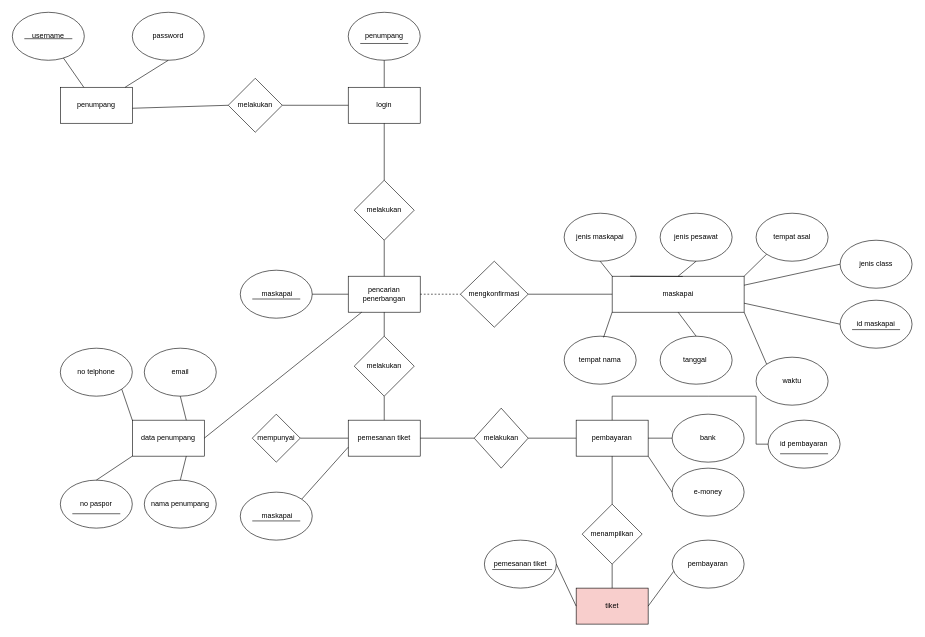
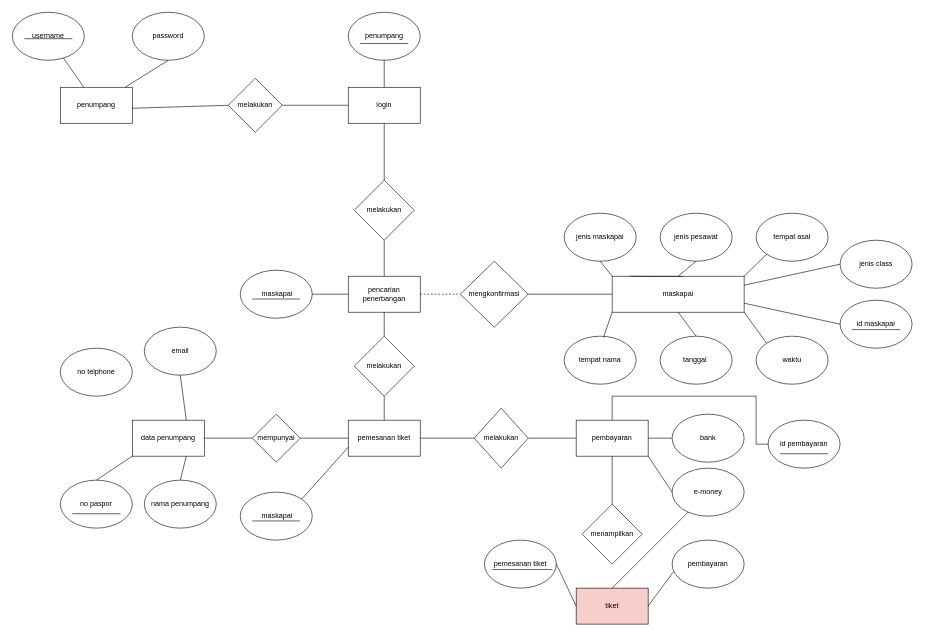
(180, 372) -> (180, 351)
(283, 376) -> (228, 438)
(792, 381) -> (792, 360)
(127, 405) -> none
(612, 576) -> (650, 551)
